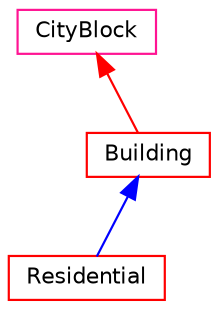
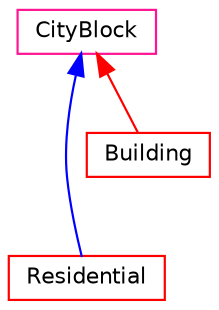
(112, 227) -> (66, 167)
